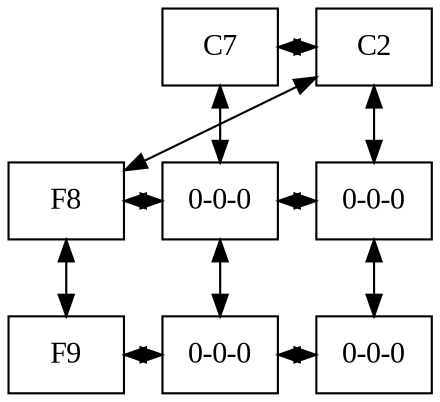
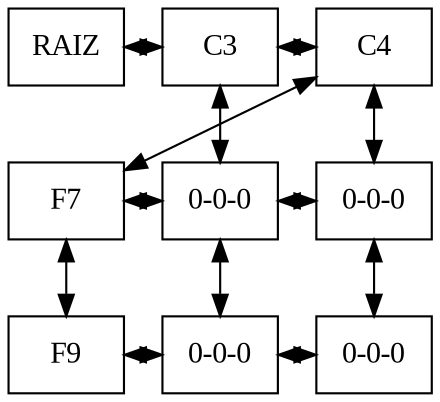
none -> (66, 47)
(220, 47) -> (220, 47)
(374, 47) -> (374, 47)
(66, 201) -> (66, 201)
